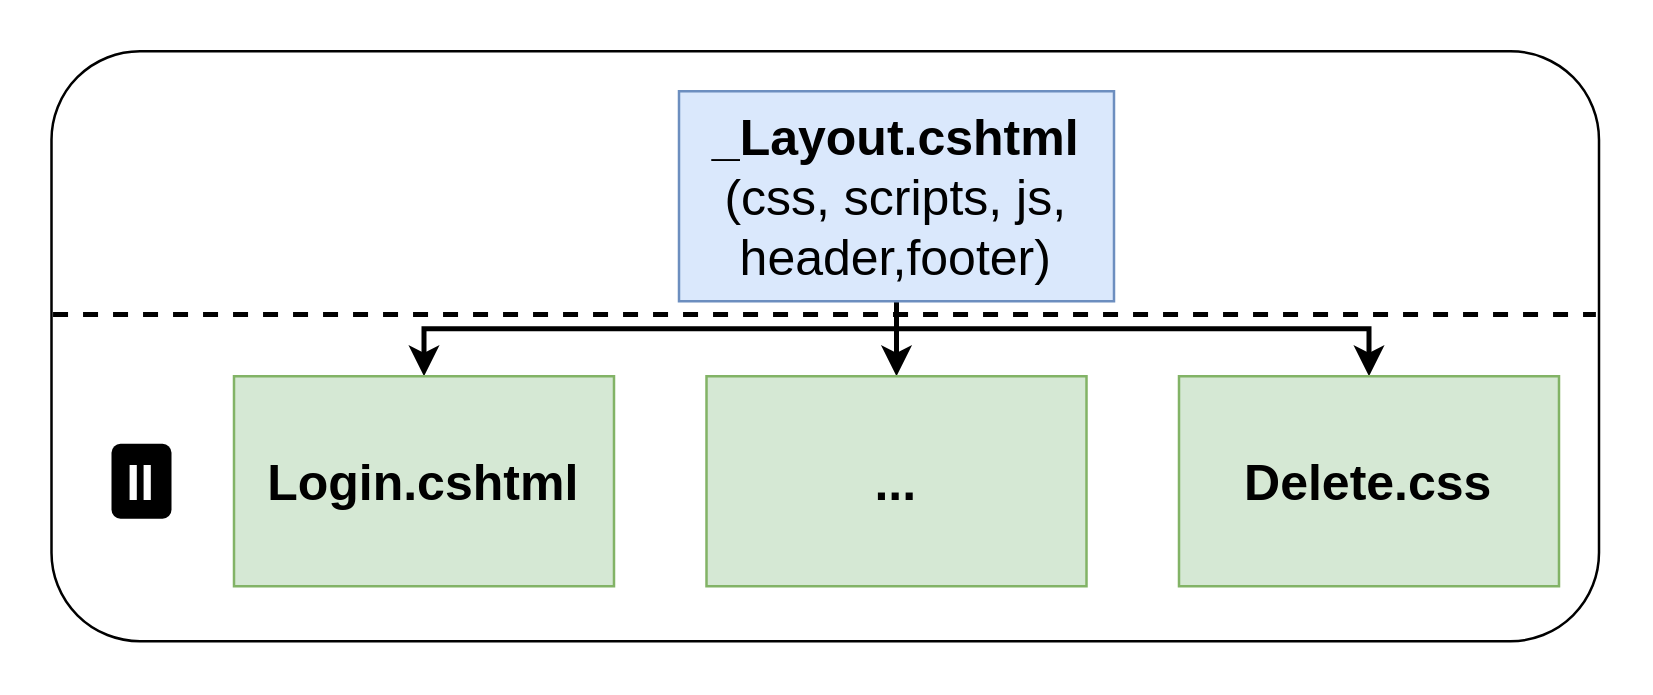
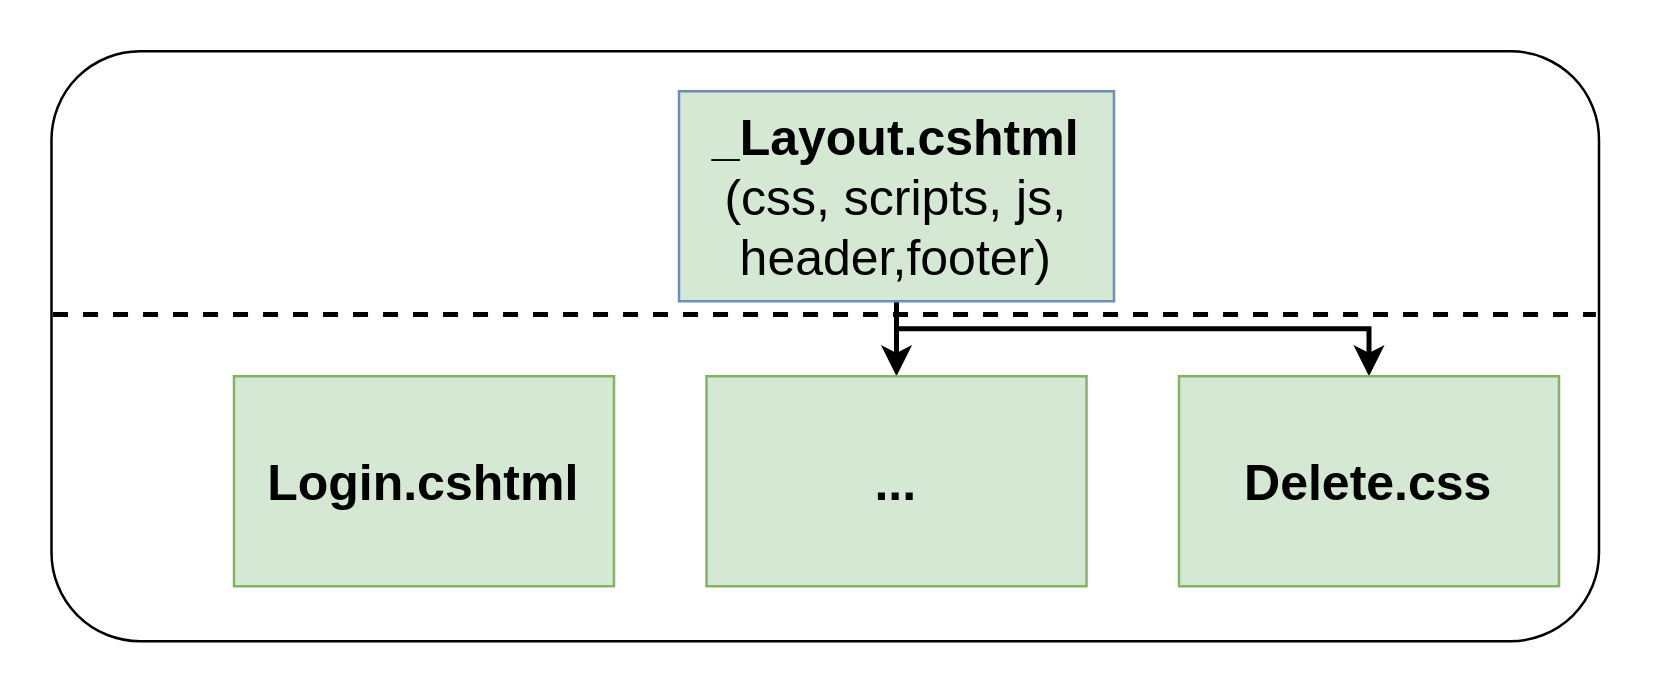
(896, 196) -> (896, 196)
(645, 329) -> none
(141, 481) -> none
